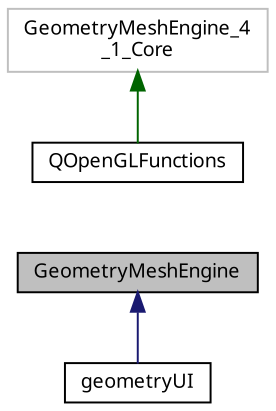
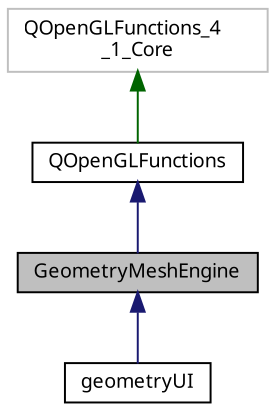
(138, 40) -> (138, 40)
none -> (138, 228)
